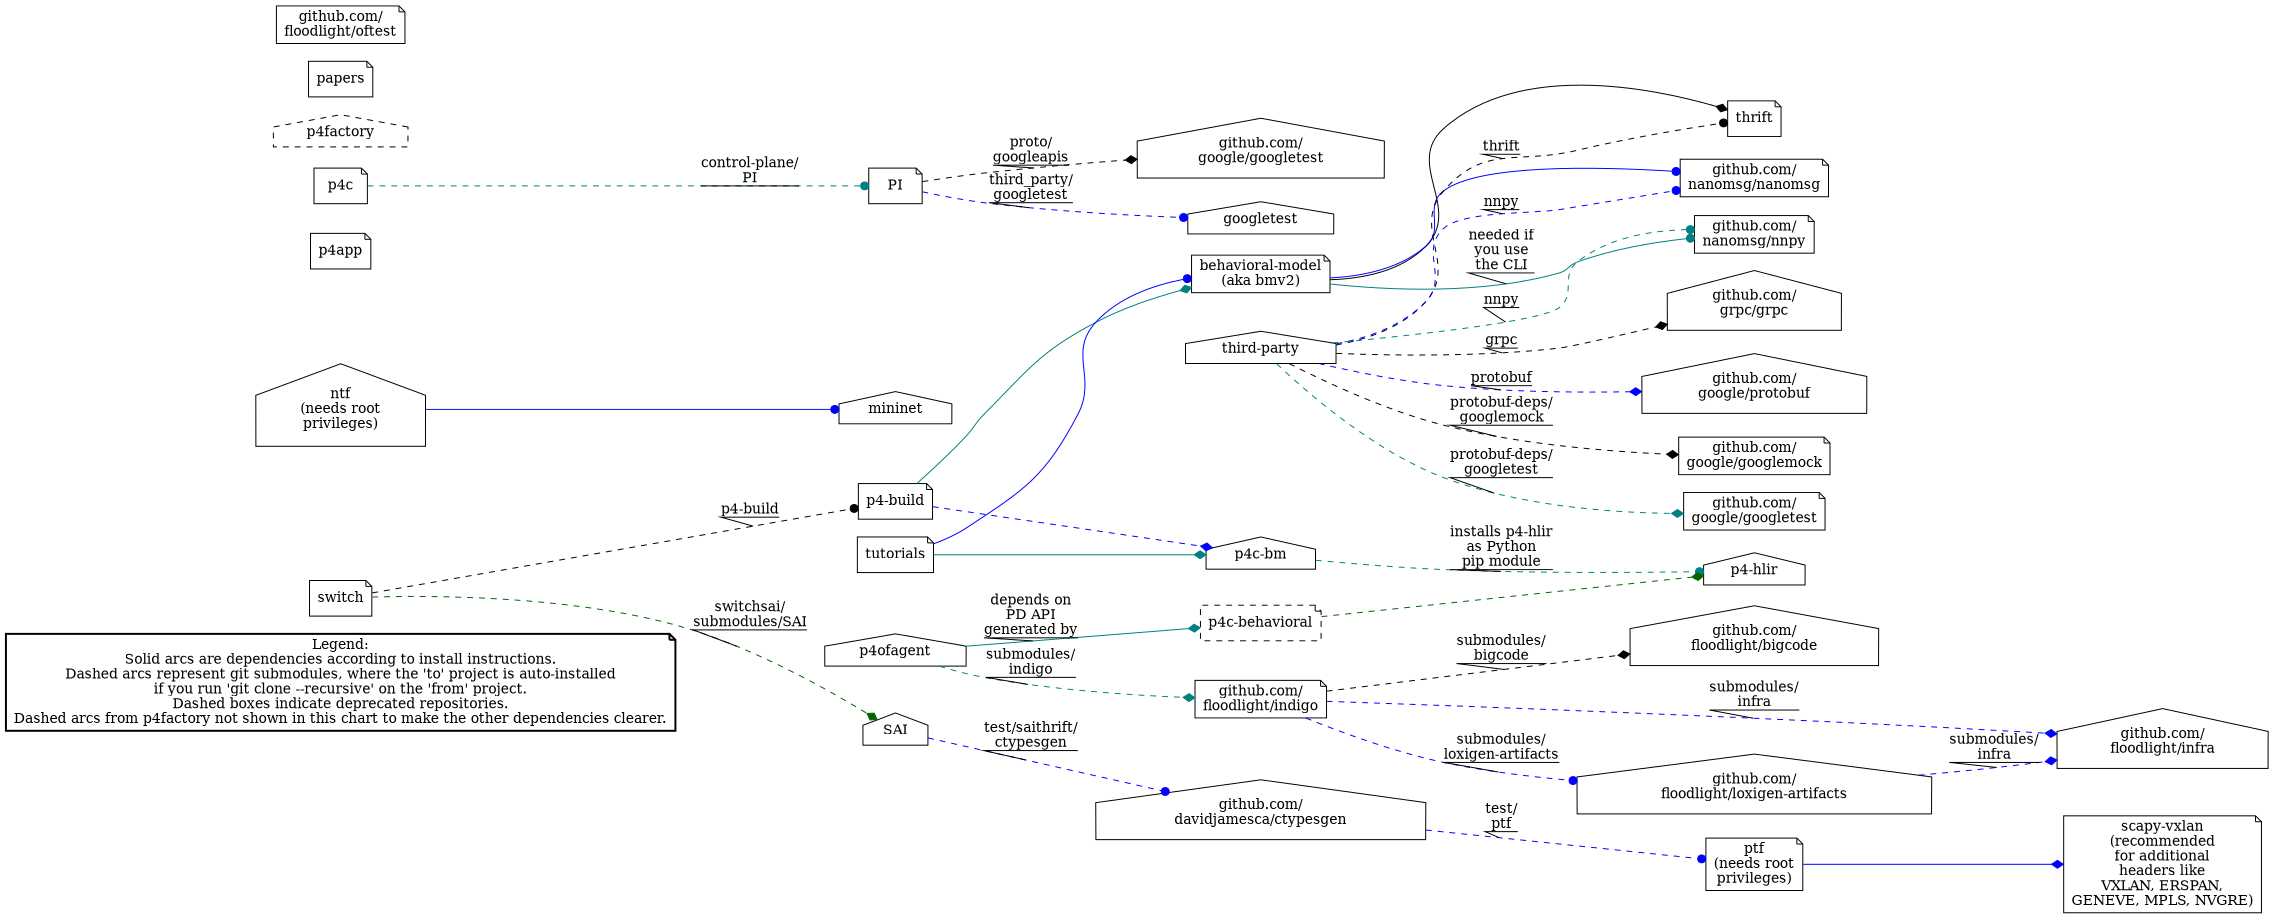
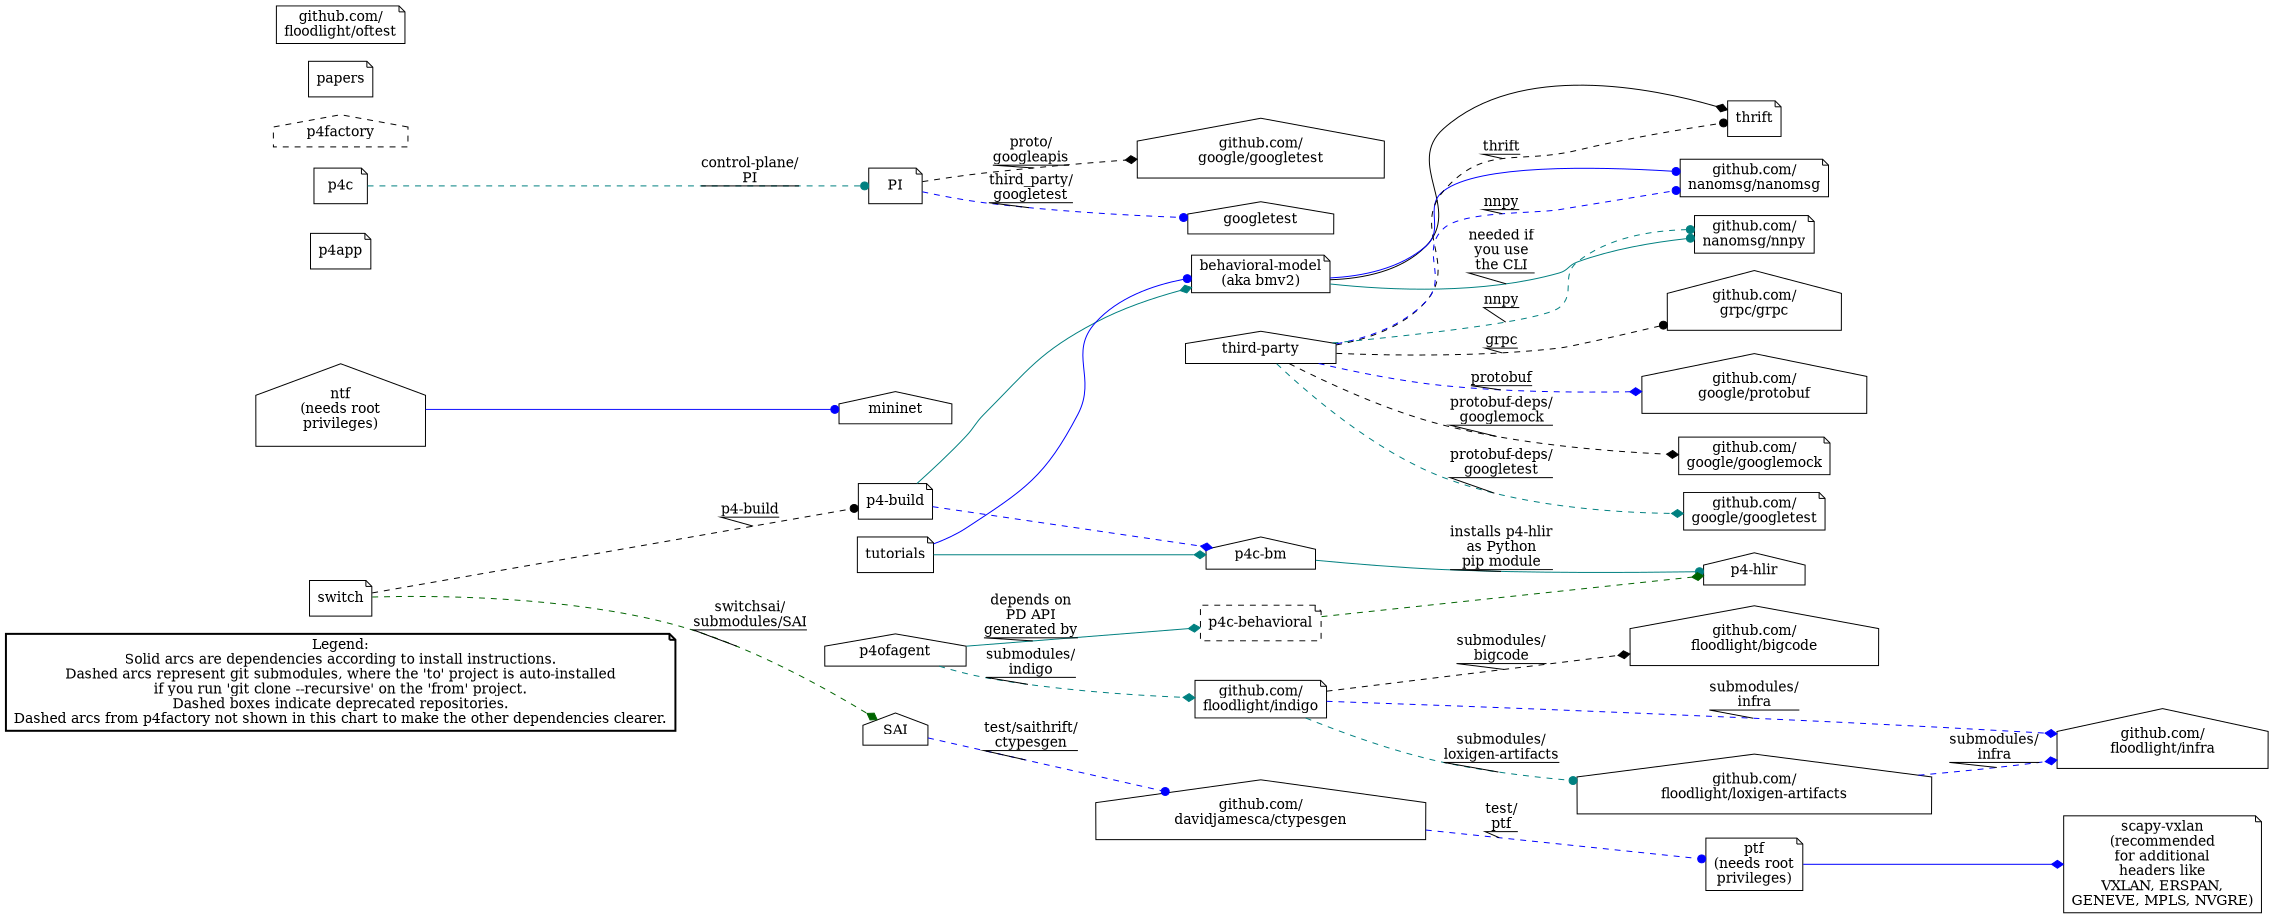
(1497, 353) -> (1499, 353)
(1505, 571) -> (1505, 571)
(1435, 760) -> (1435, 760)
